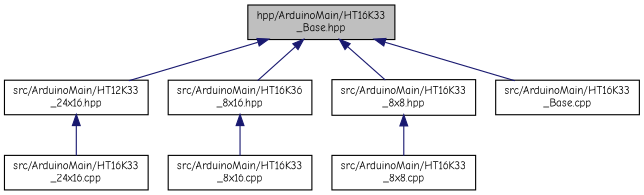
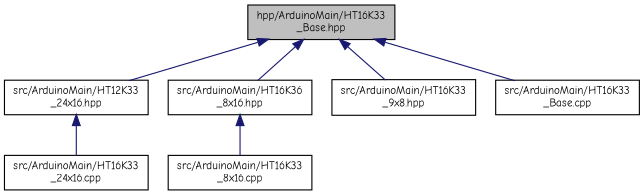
(404, 97) -> (404, 97)
(404, 173) -> none
